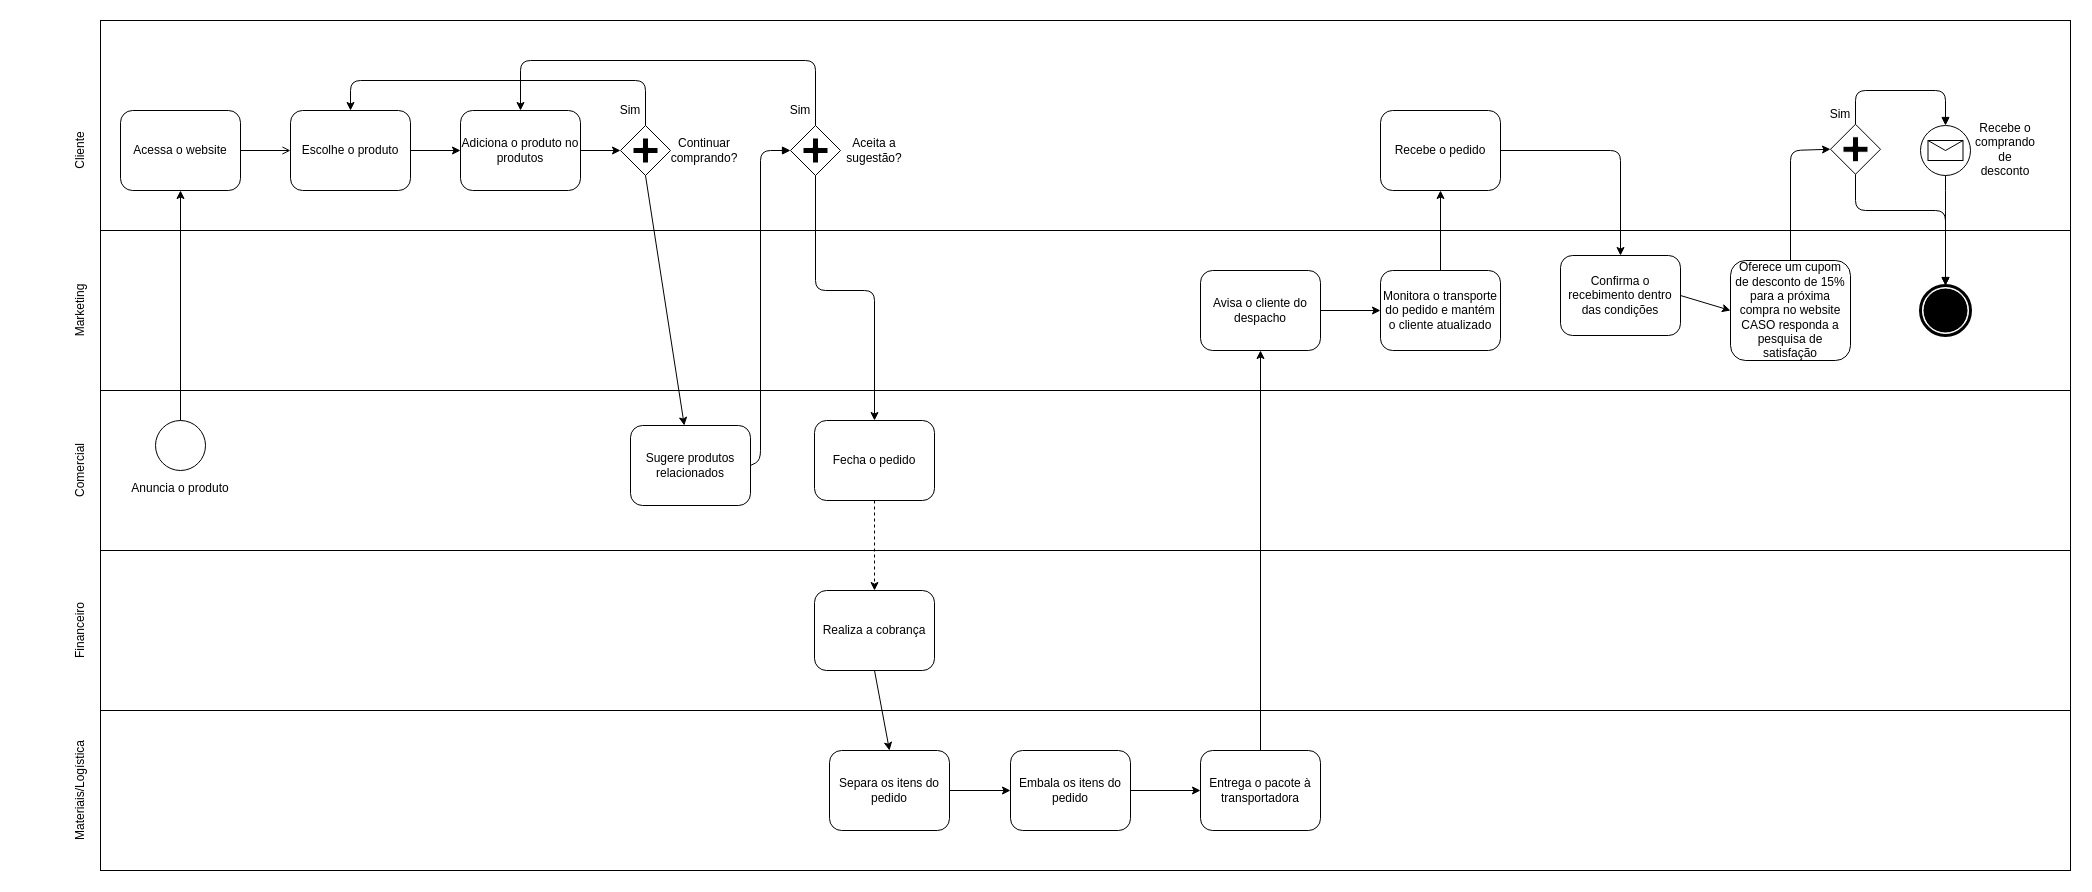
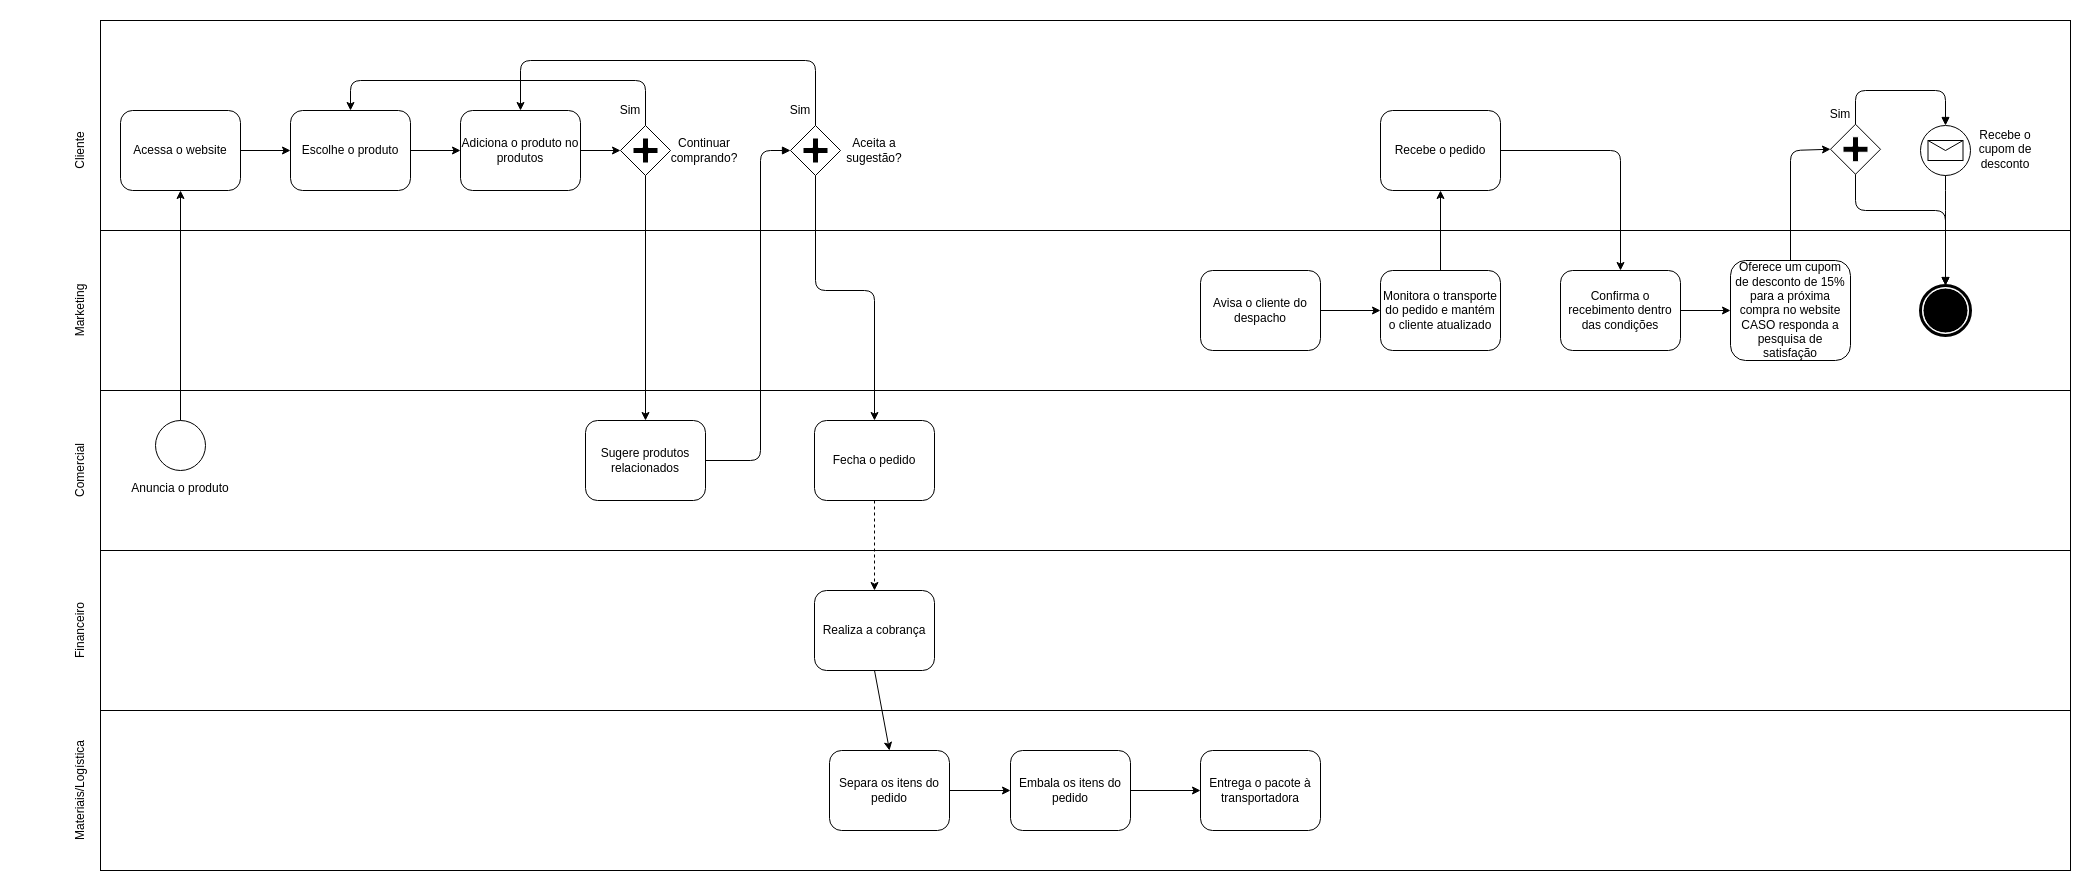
(2006, 150) -> (2006, 150)
(284, 151) -> (282, 151)
(1621, 296) -> (1621, 311)
(691, 466) -> (646, 461)
(1261, 554) -> none
